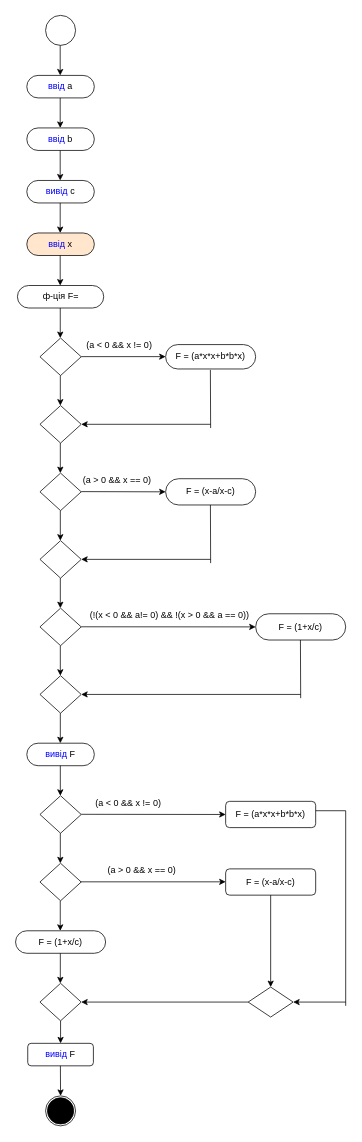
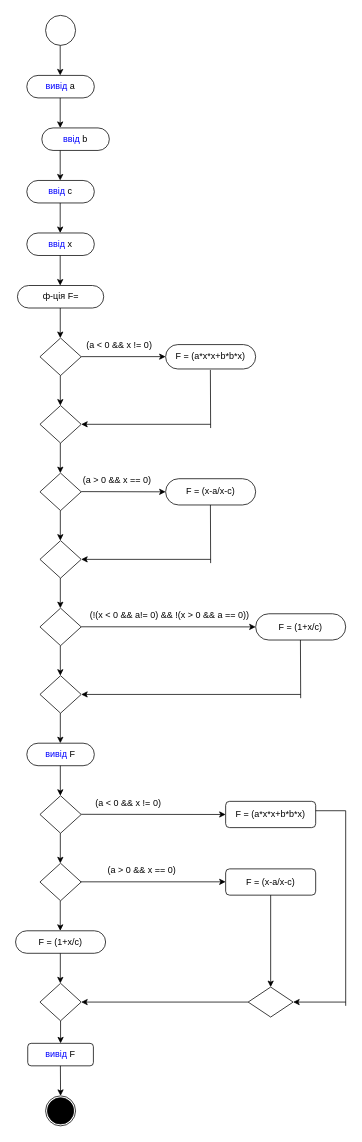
(60, 87) -> (60, 87)
(60, 139) -> (75, 139)
(60, 192) -> (60, 192)
(60, 244) -> (60, 244)
